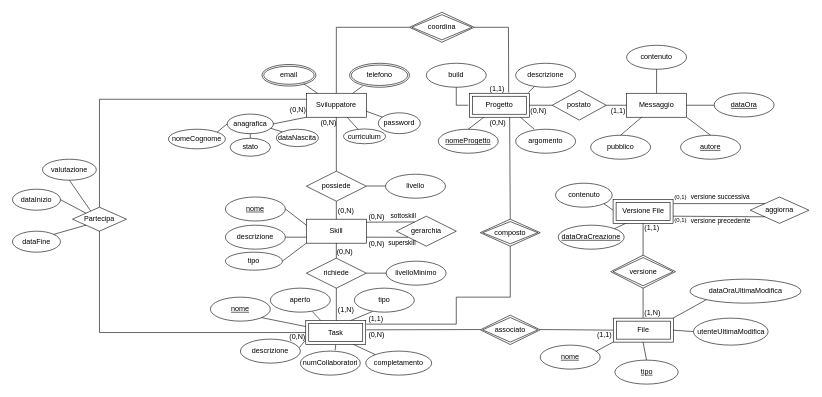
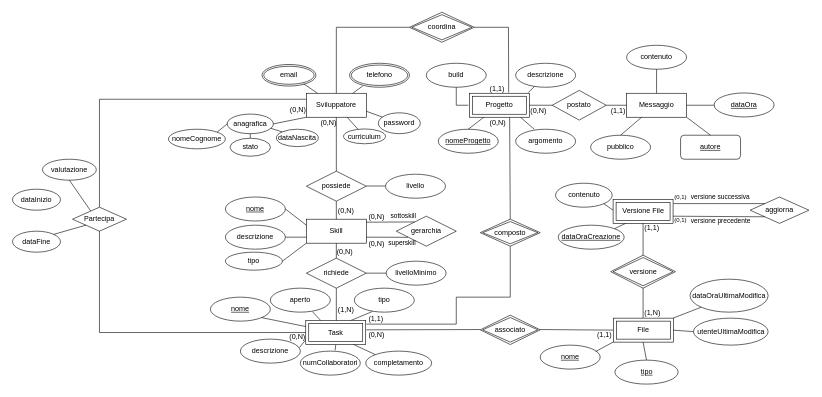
(711, 147) -> (711, 147)
(73, 207) -> none
(746, 291) -> (729, 296)
